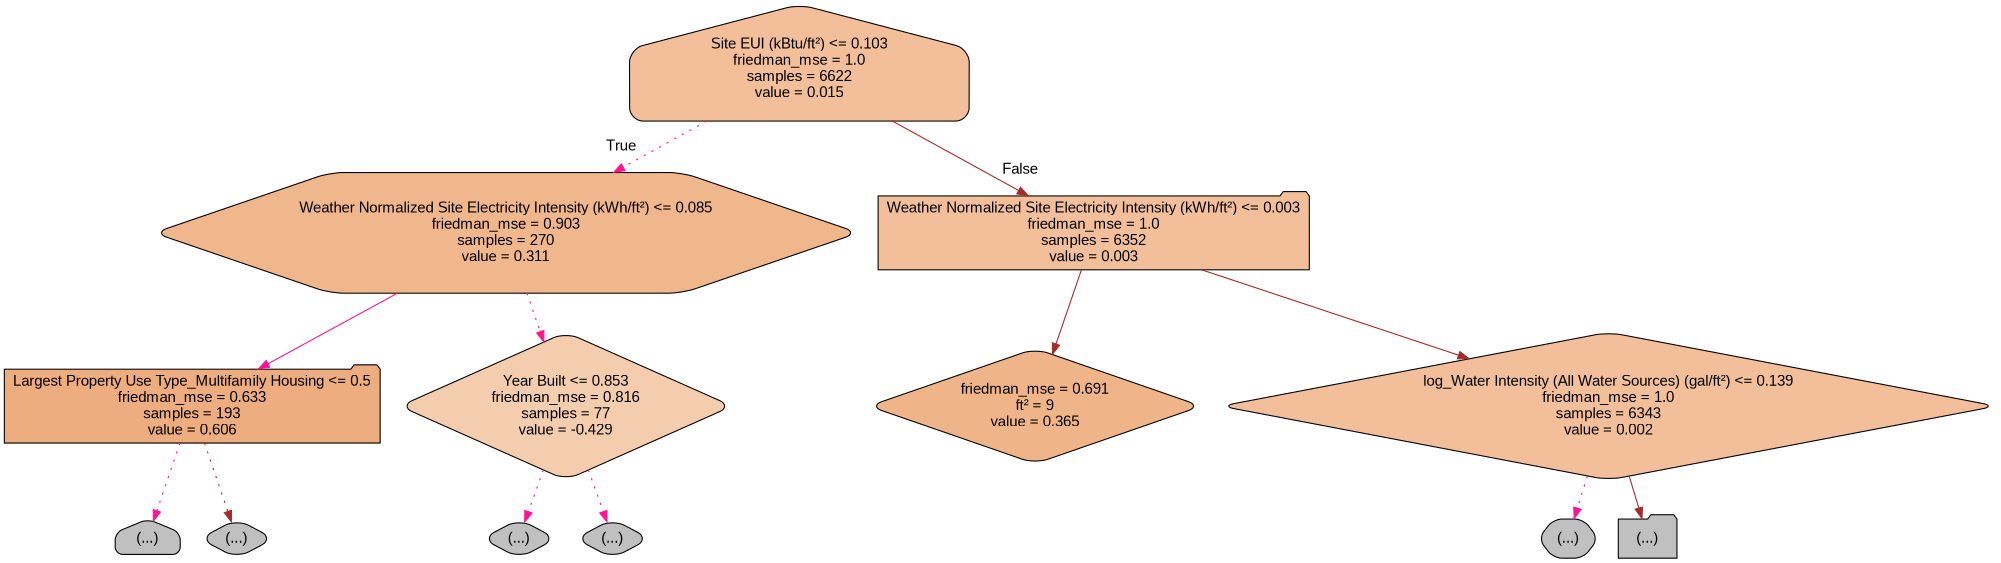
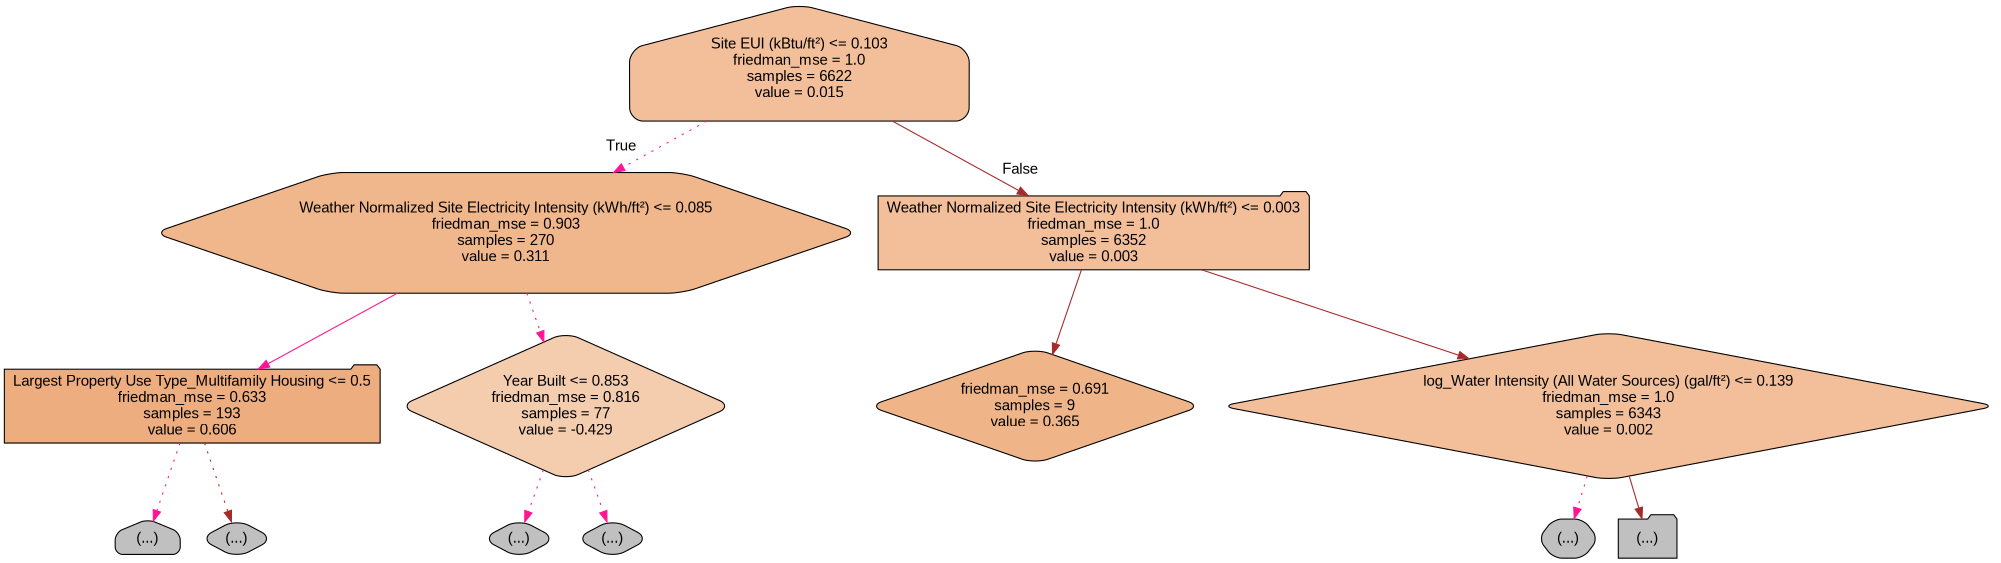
(1035, 406) -> (1035, 406)
